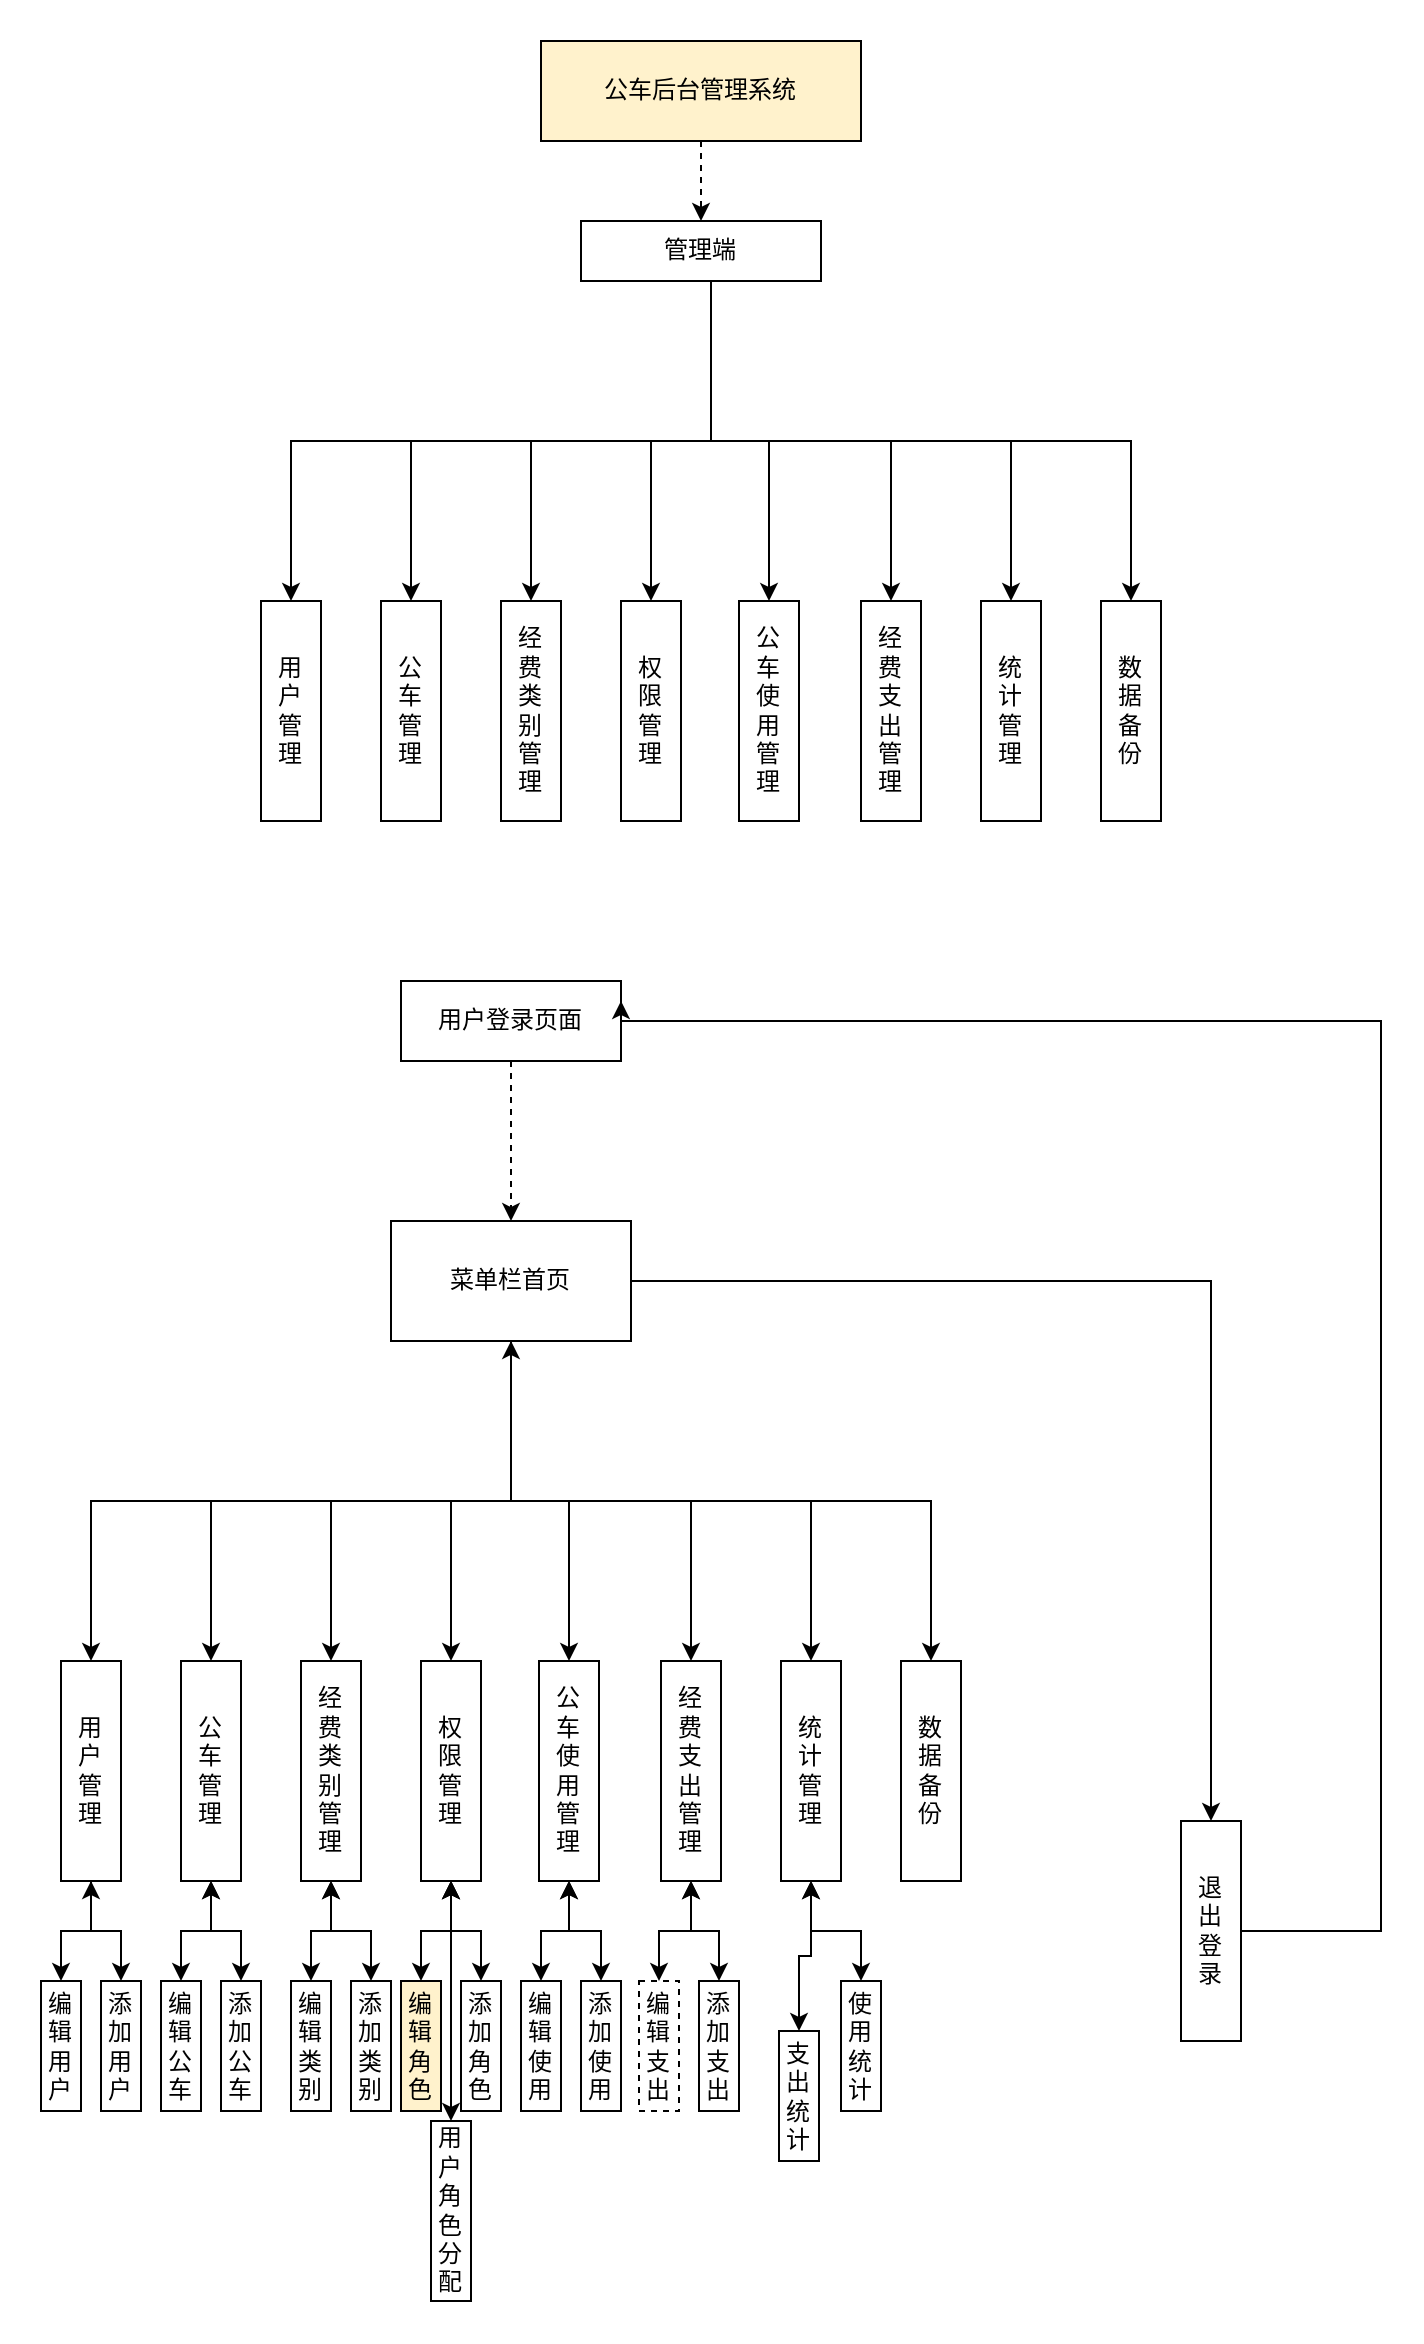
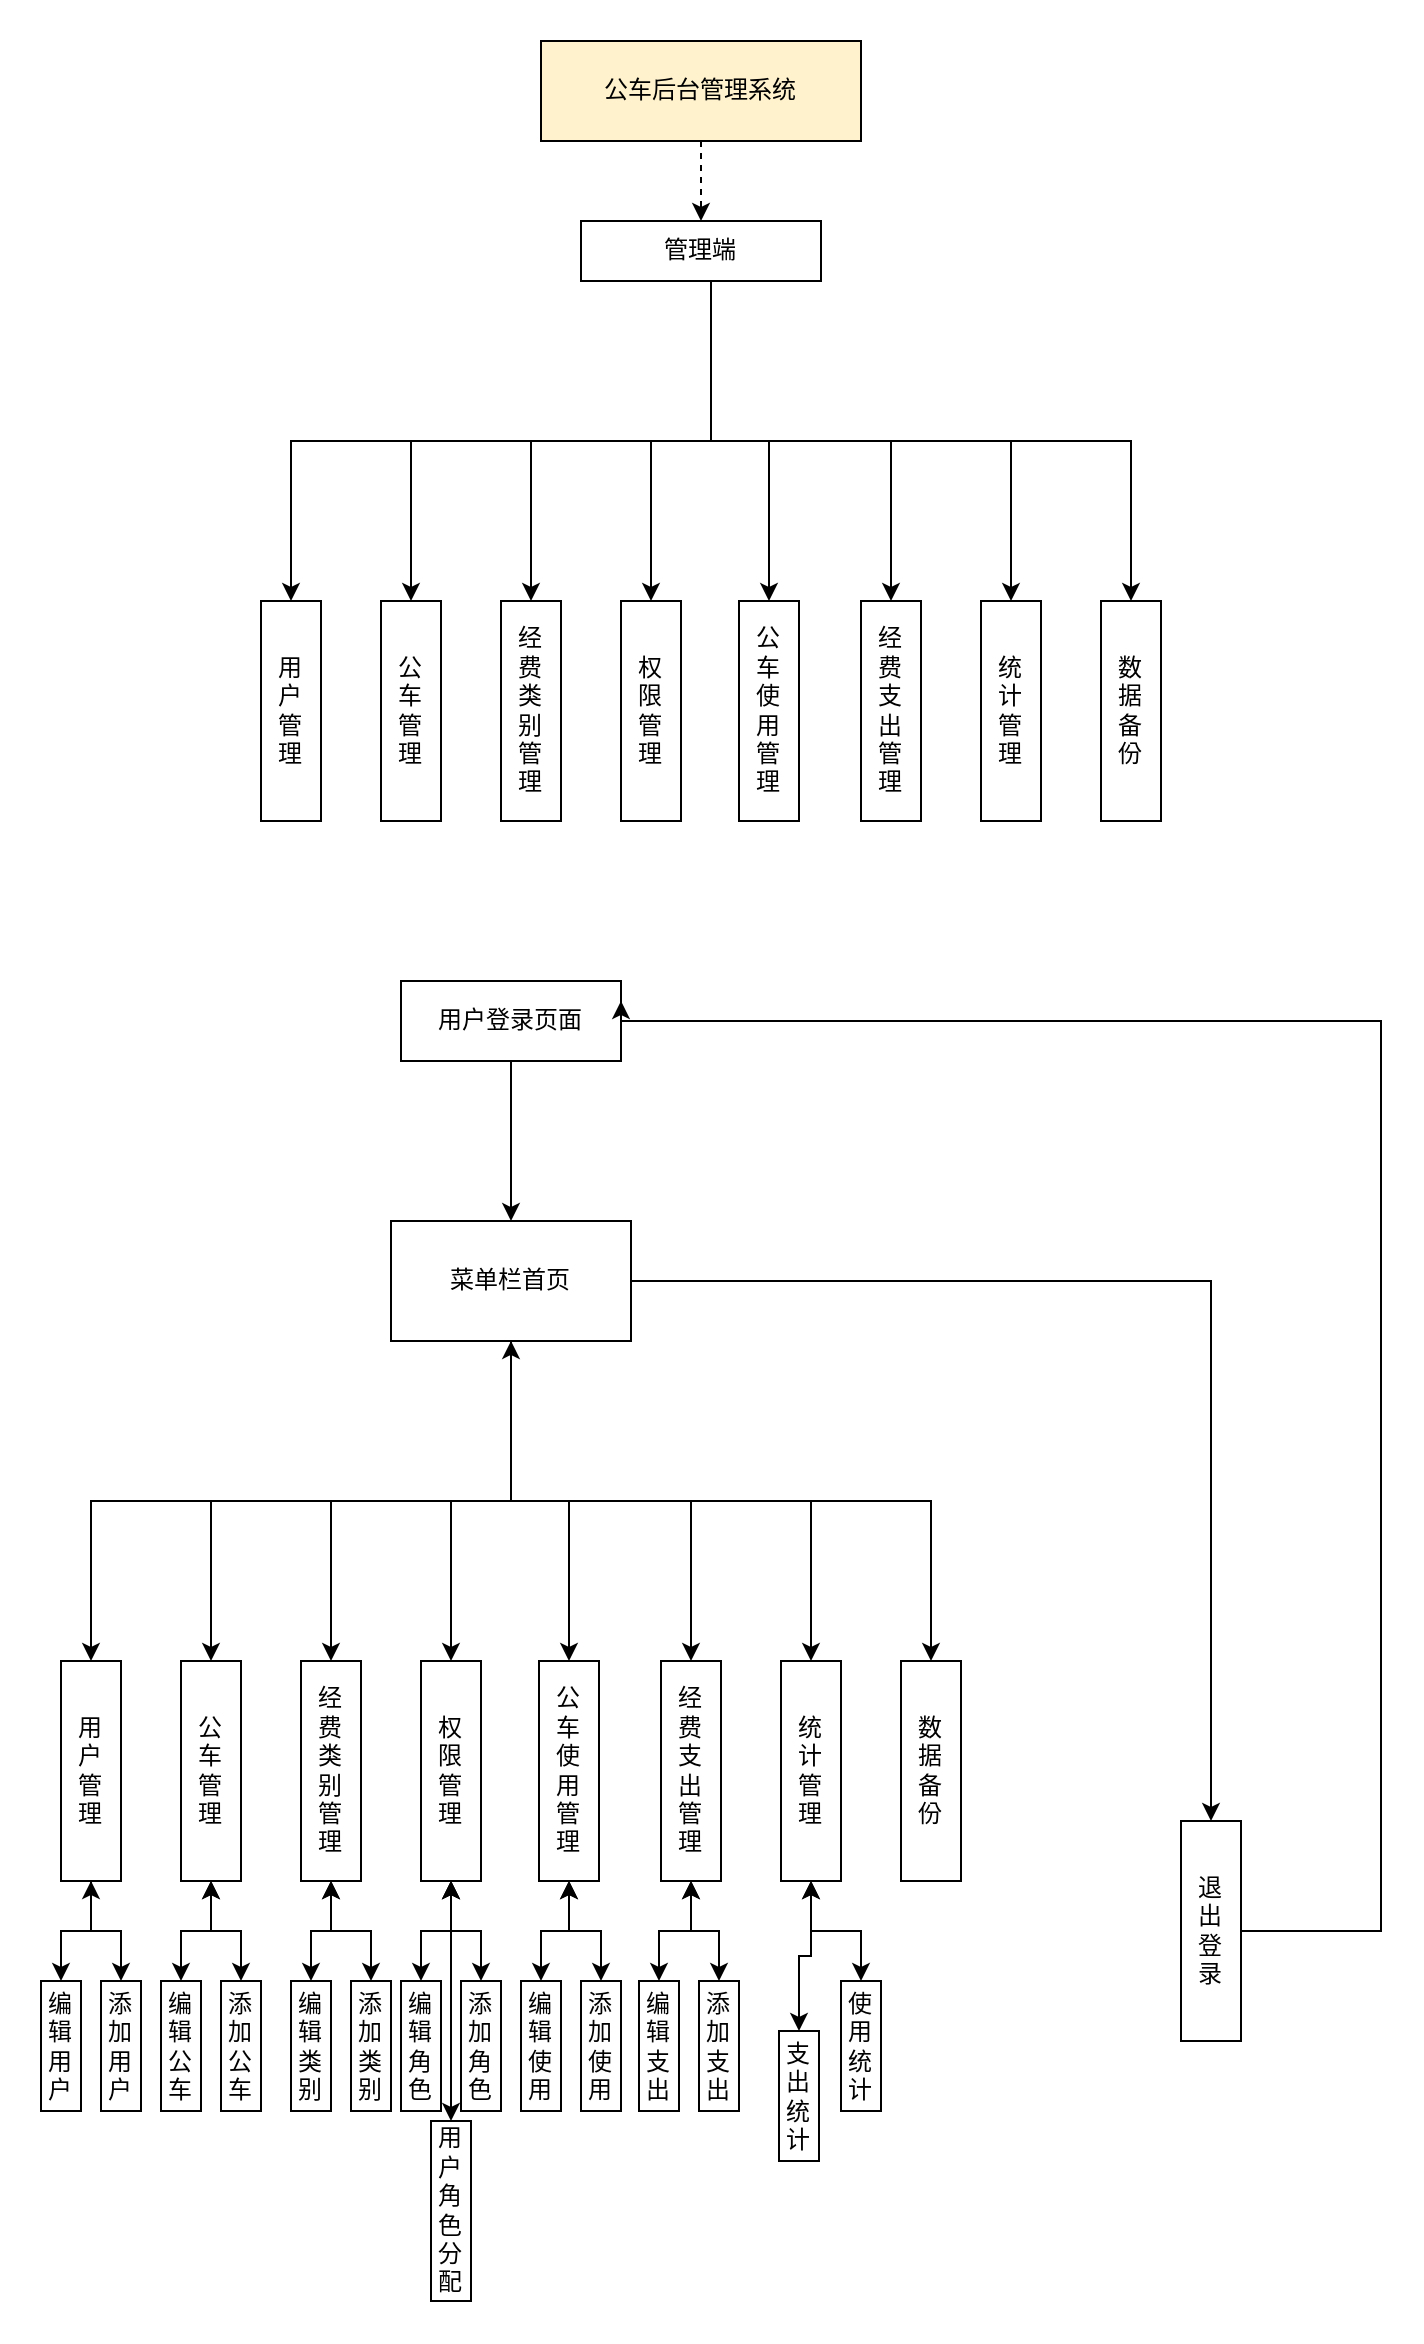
(511, 1134) -> (511, 1134)
(421, 2046) -> (421, 2046)
(659, 2046) -> (659, 2046)
